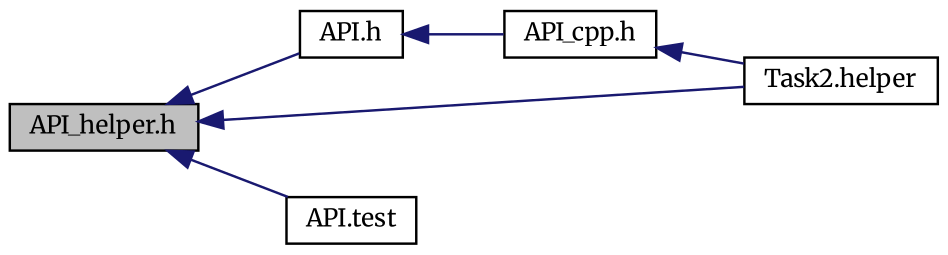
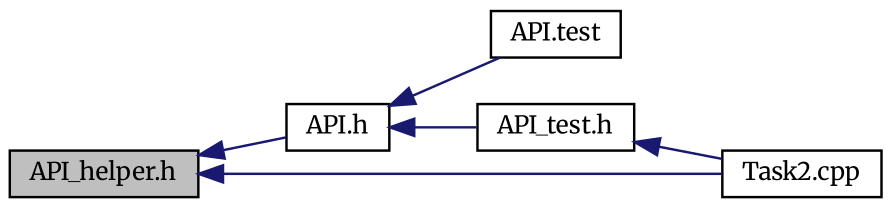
(580, 34) -> (556, 127)
(841, 81) -> (802, 174)
(239, 178) -> (456, 77)
